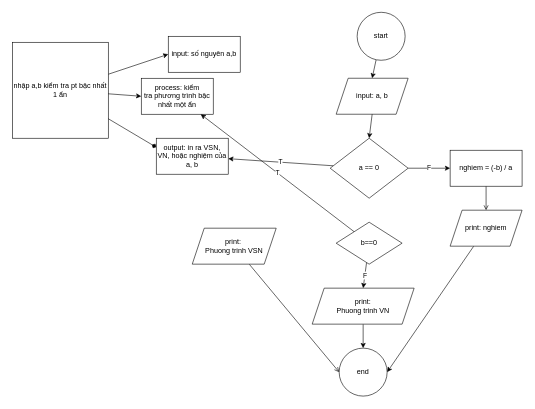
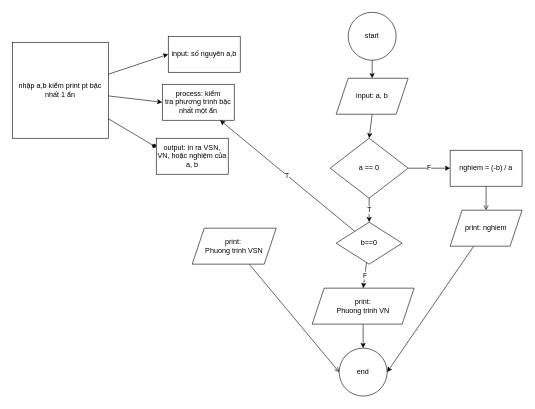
(381, 36) -> (372, 36)
(60, 90) -> (60, 90)
(177, 96) -> (198, 102)
(283, 162) -> (369, 211)
